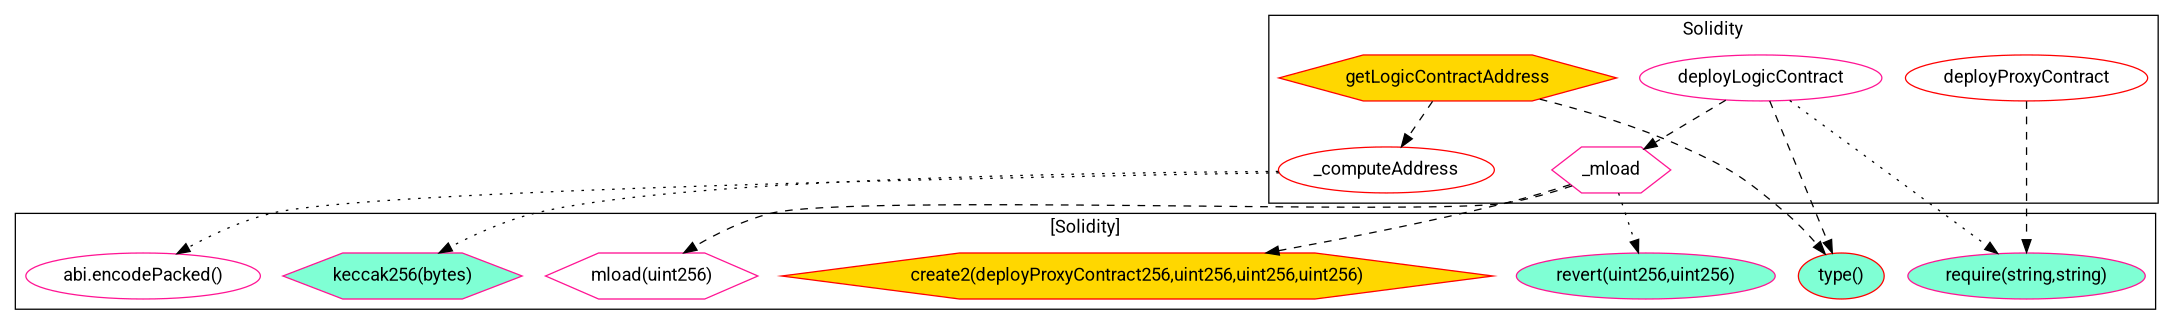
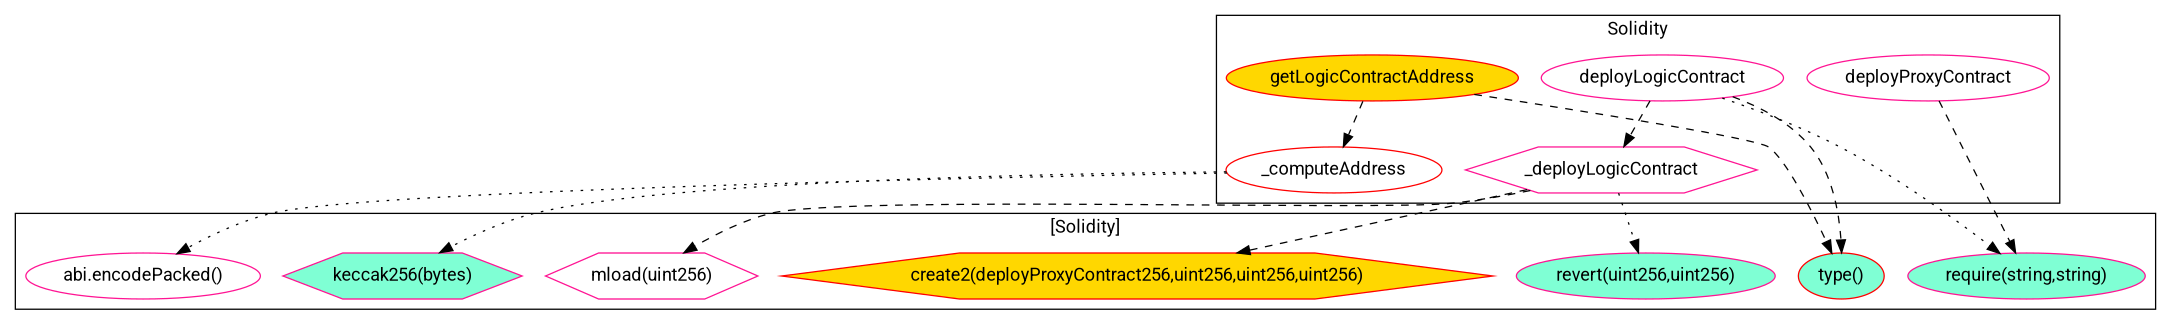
(1448, 78) -> (1372, 78)
(2027, 78) -> (1928, 78)
(1611, 170) -> (1611, 170)
